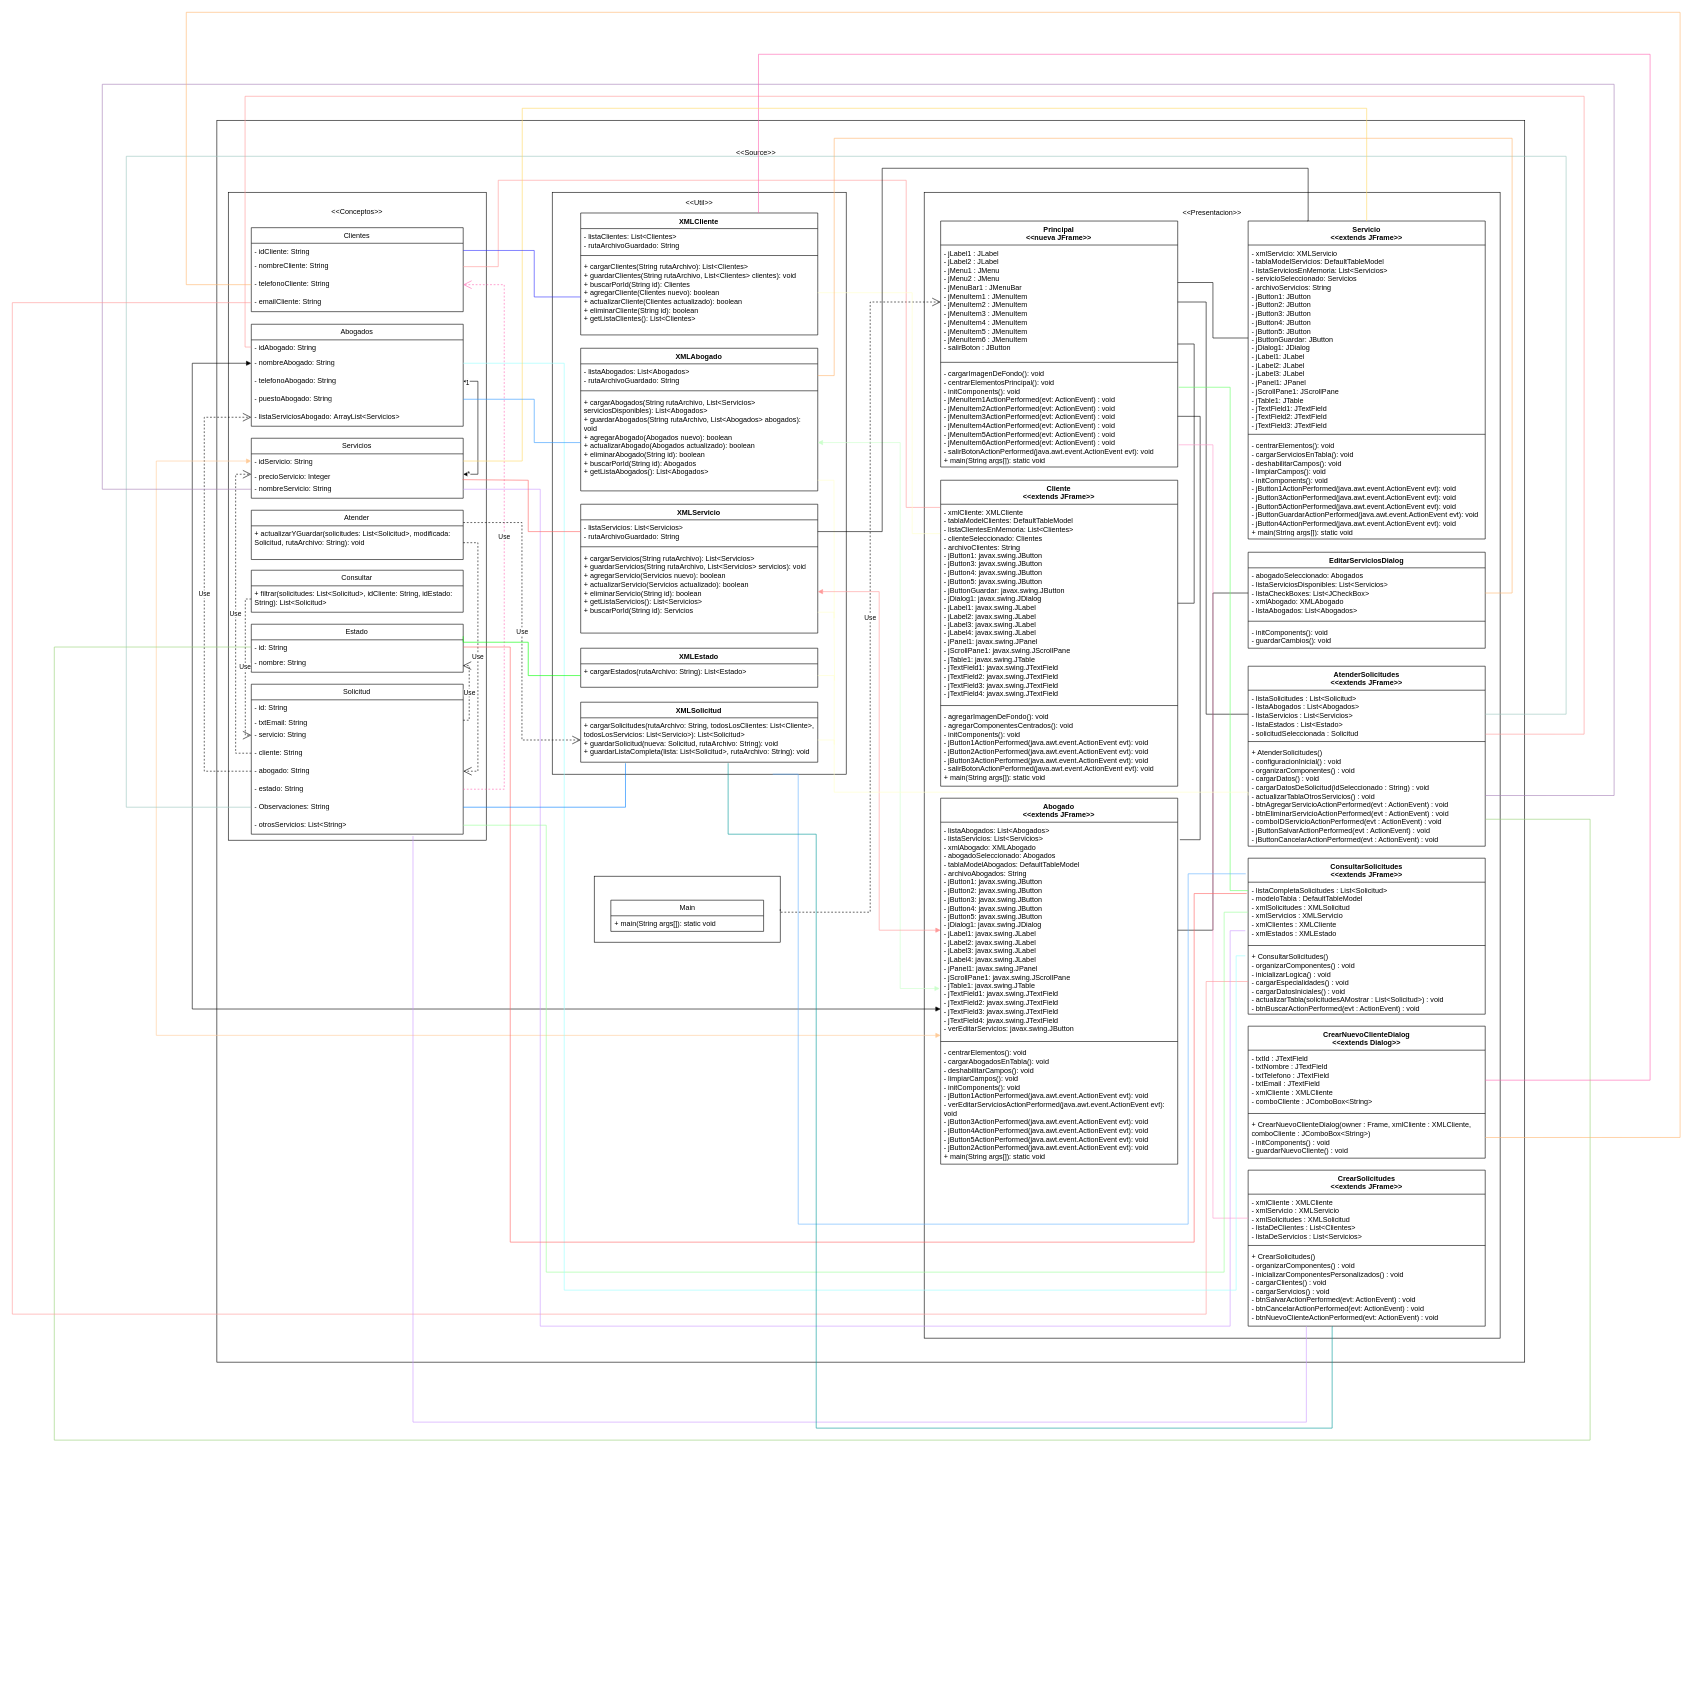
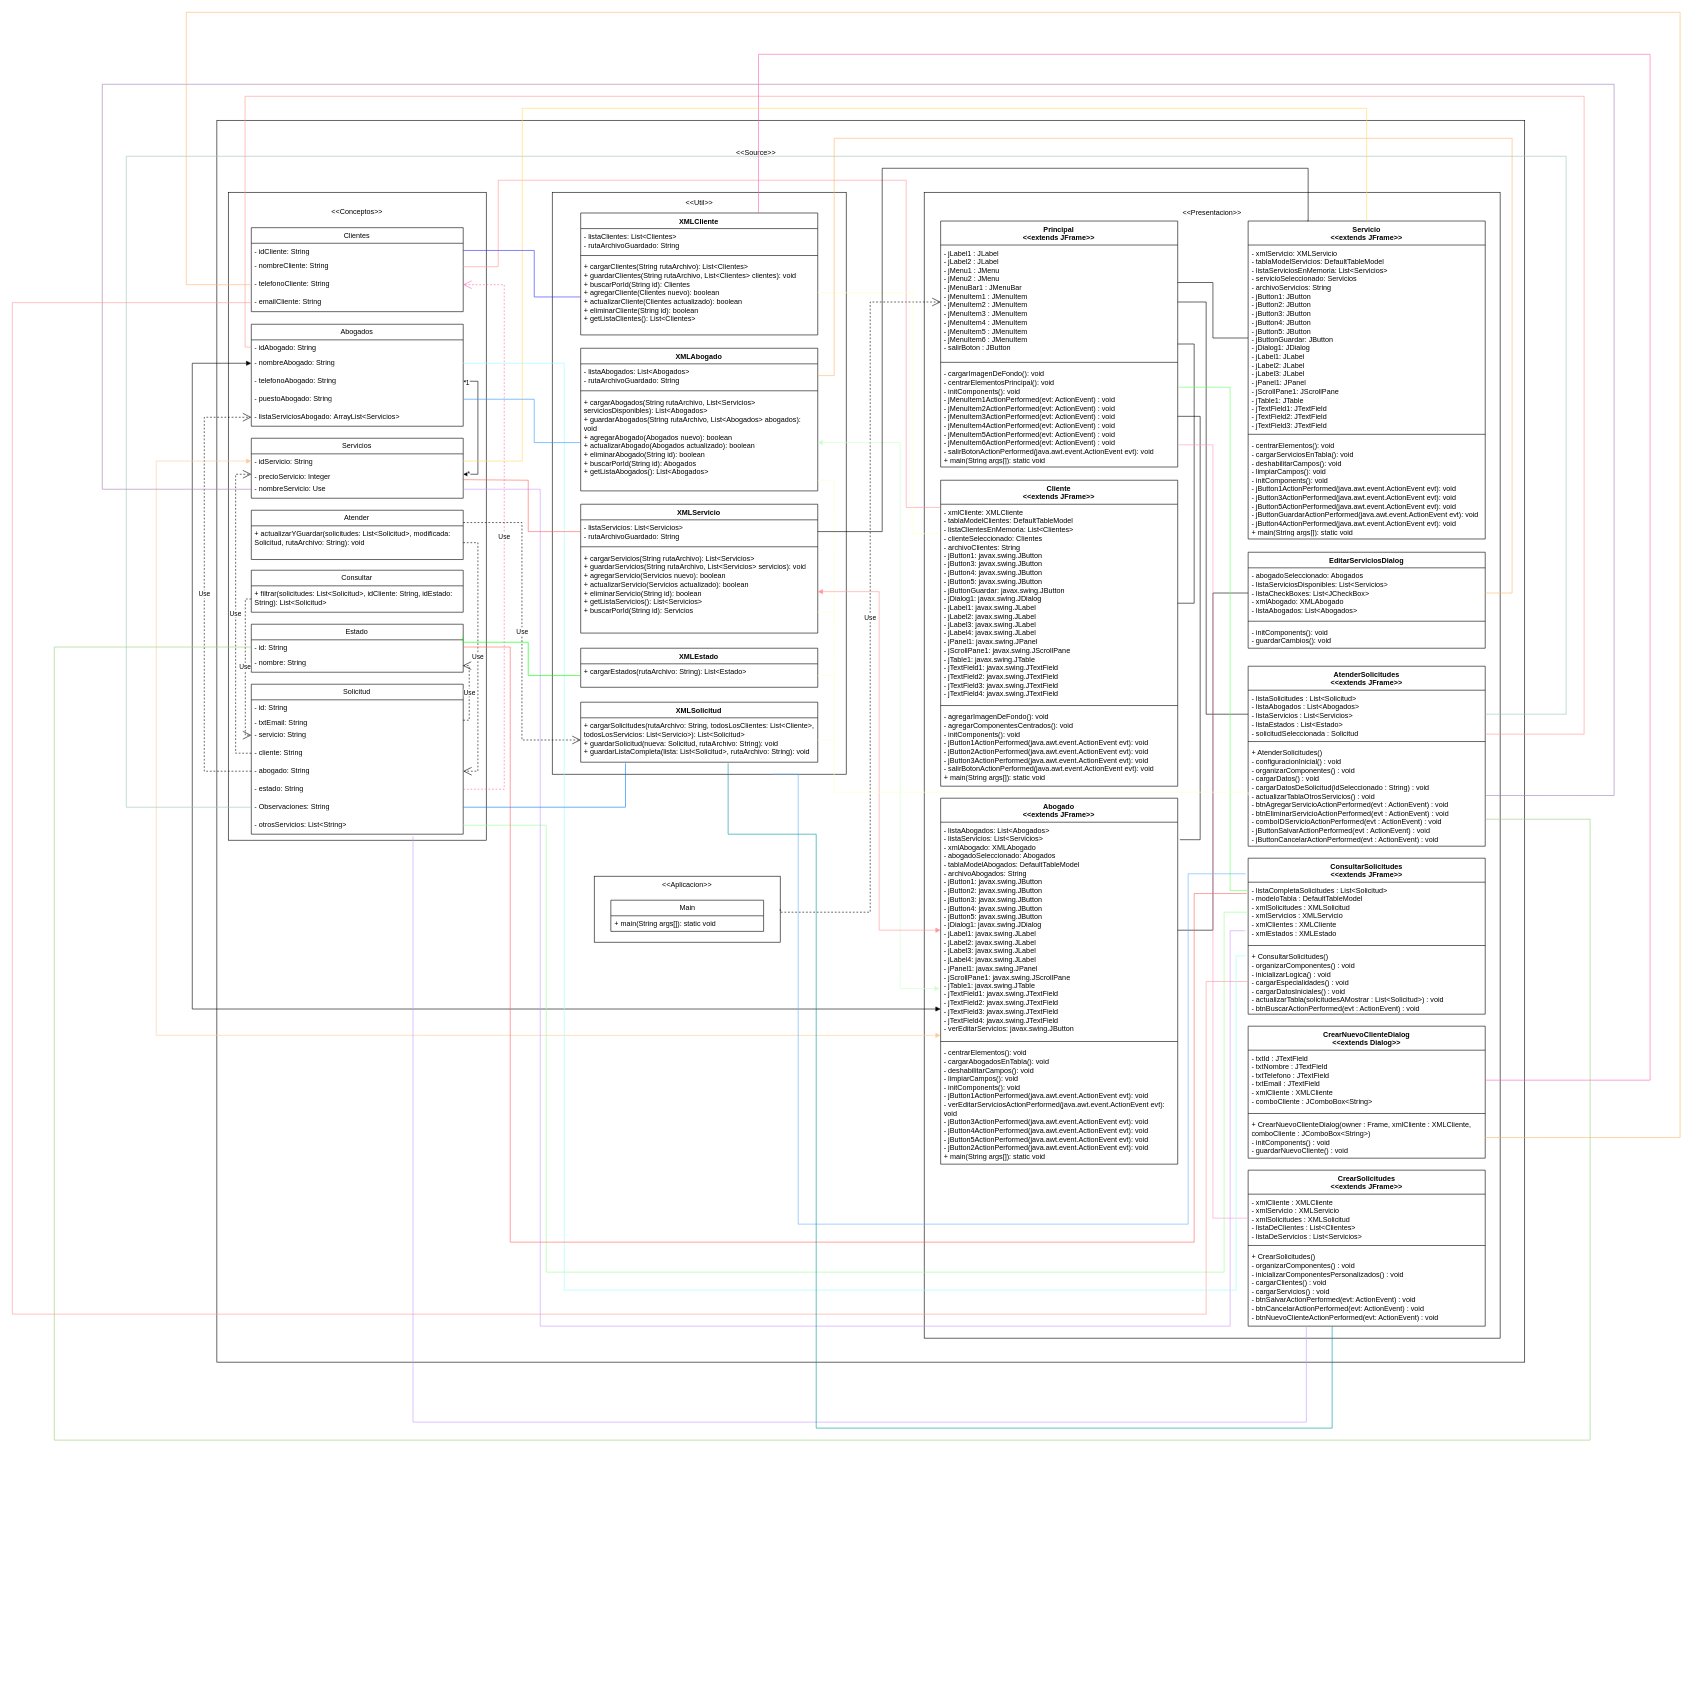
(1059, 234) -> (1059, 234)
(297, 489) -> (292, 489)
none -> (687, 885)
